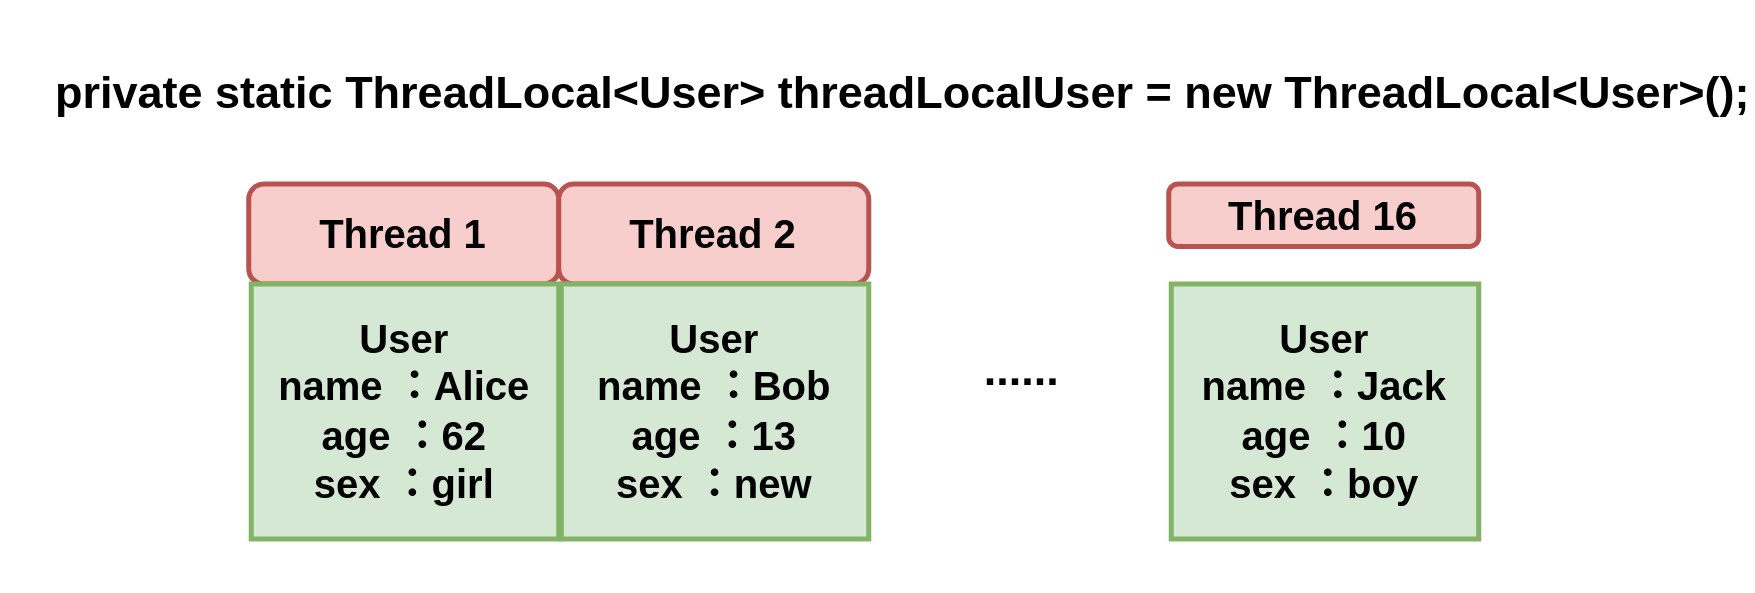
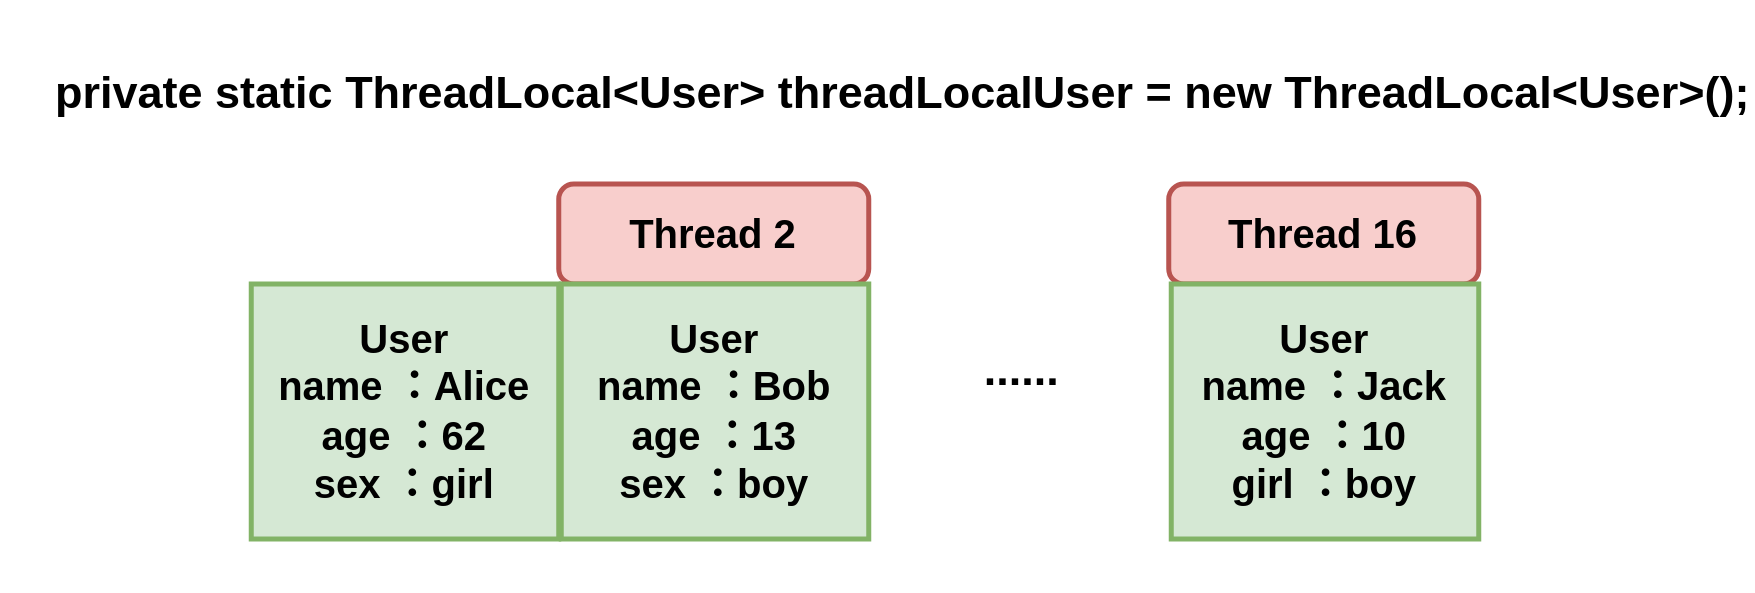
(1324, 215) -> (1324, 234)
(404, 234) -> none
(715, 411) -> (715, 411)
(1325, 411) -> (1325, 411)
